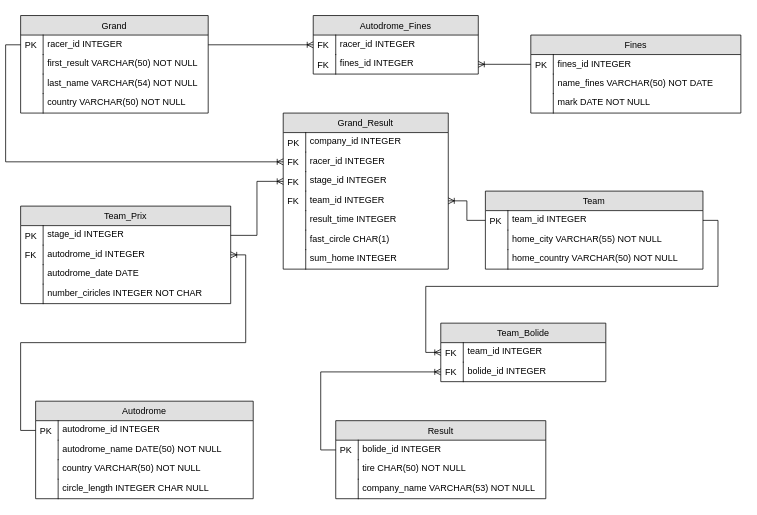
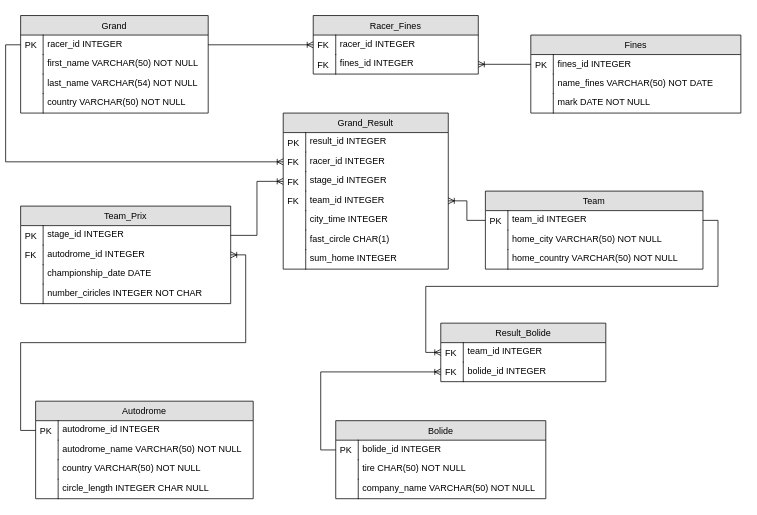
(395, 26) -> (395, 26)
(125, 63) -> (121, 63)
(353, 141) -> (349, 141)
(354, 219) -> (349, 219)
(583, 239) -> (583, 239)
(94, 273) -> (99, 273)
(523, 333) -> (523, 333)
(440, 431) -> (440, 431)
(139, 449) -> (147, 449)
(442, 488) -> (442, 488)
